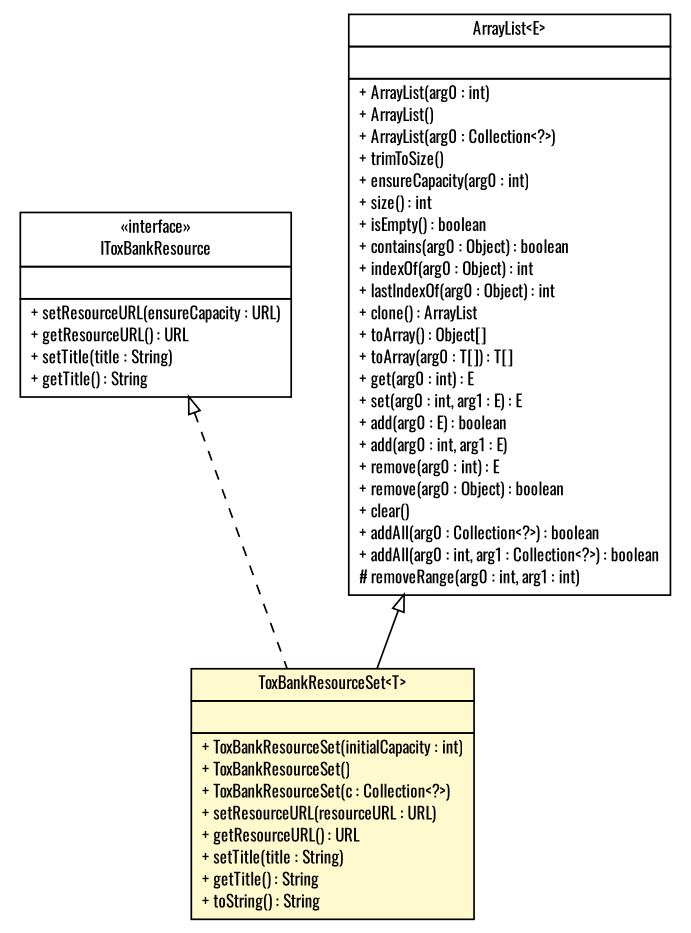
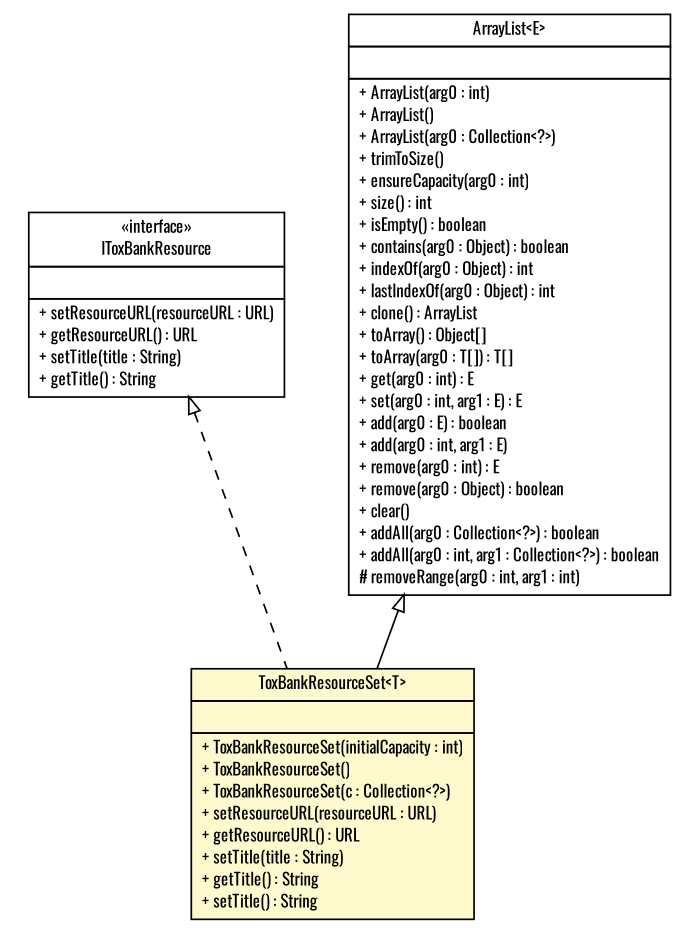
(156, 314) -> (157, 314)
(262, 902) -> (260, 902)
